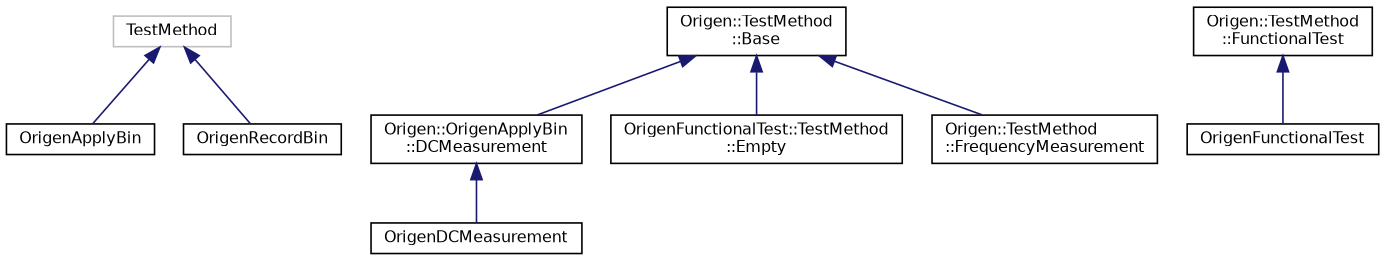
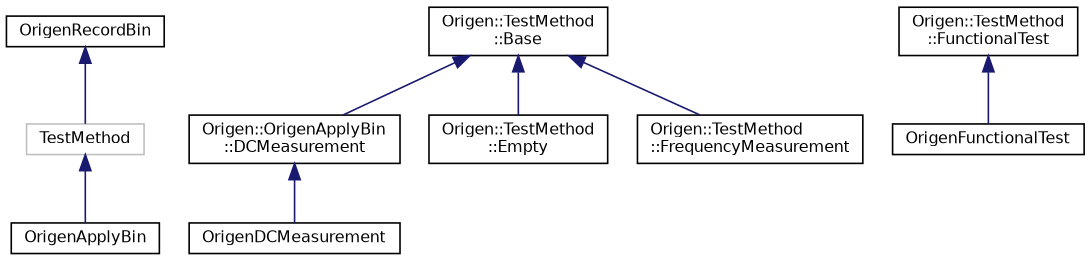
(223, 92) -> (85, 94)
(757, 139) -> (518, 139)
